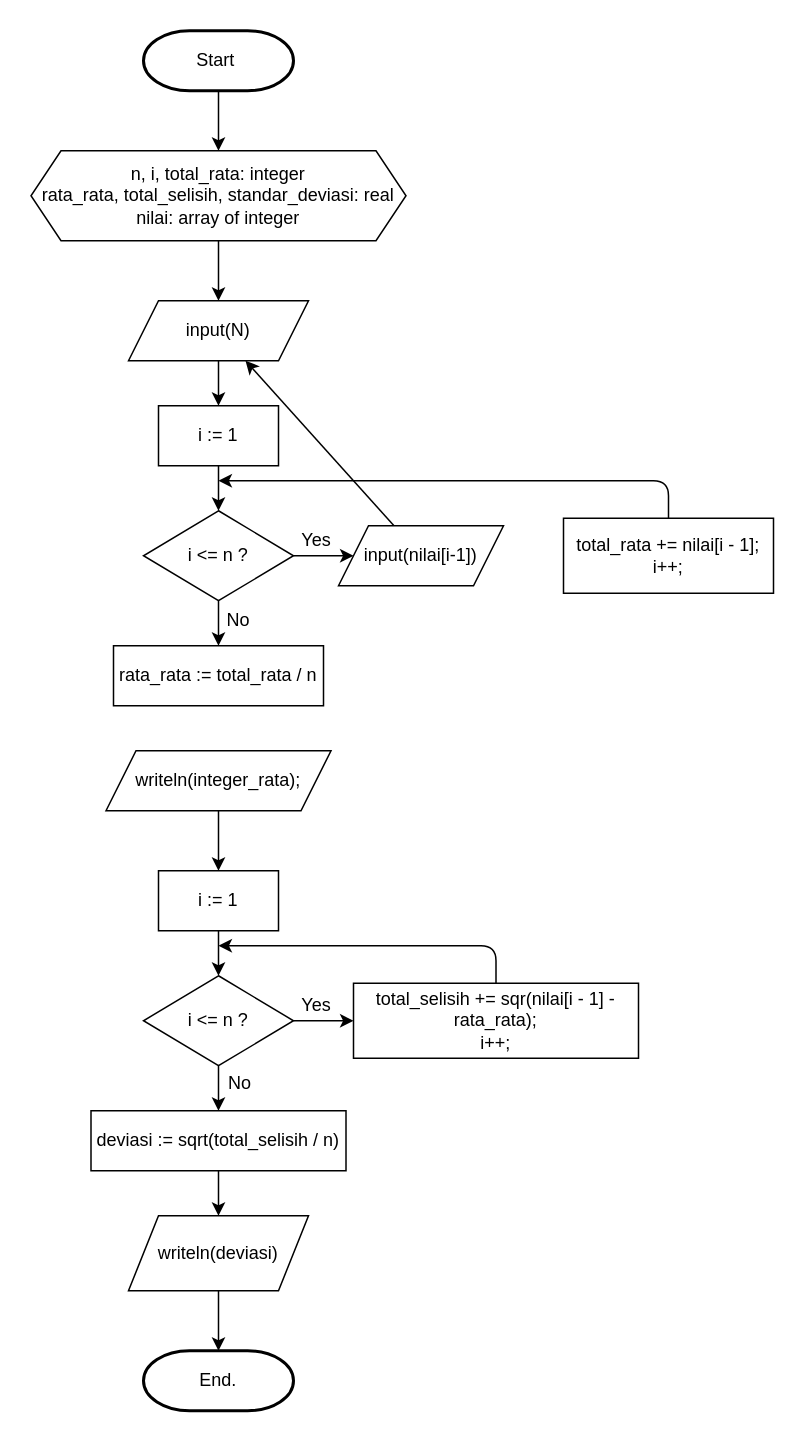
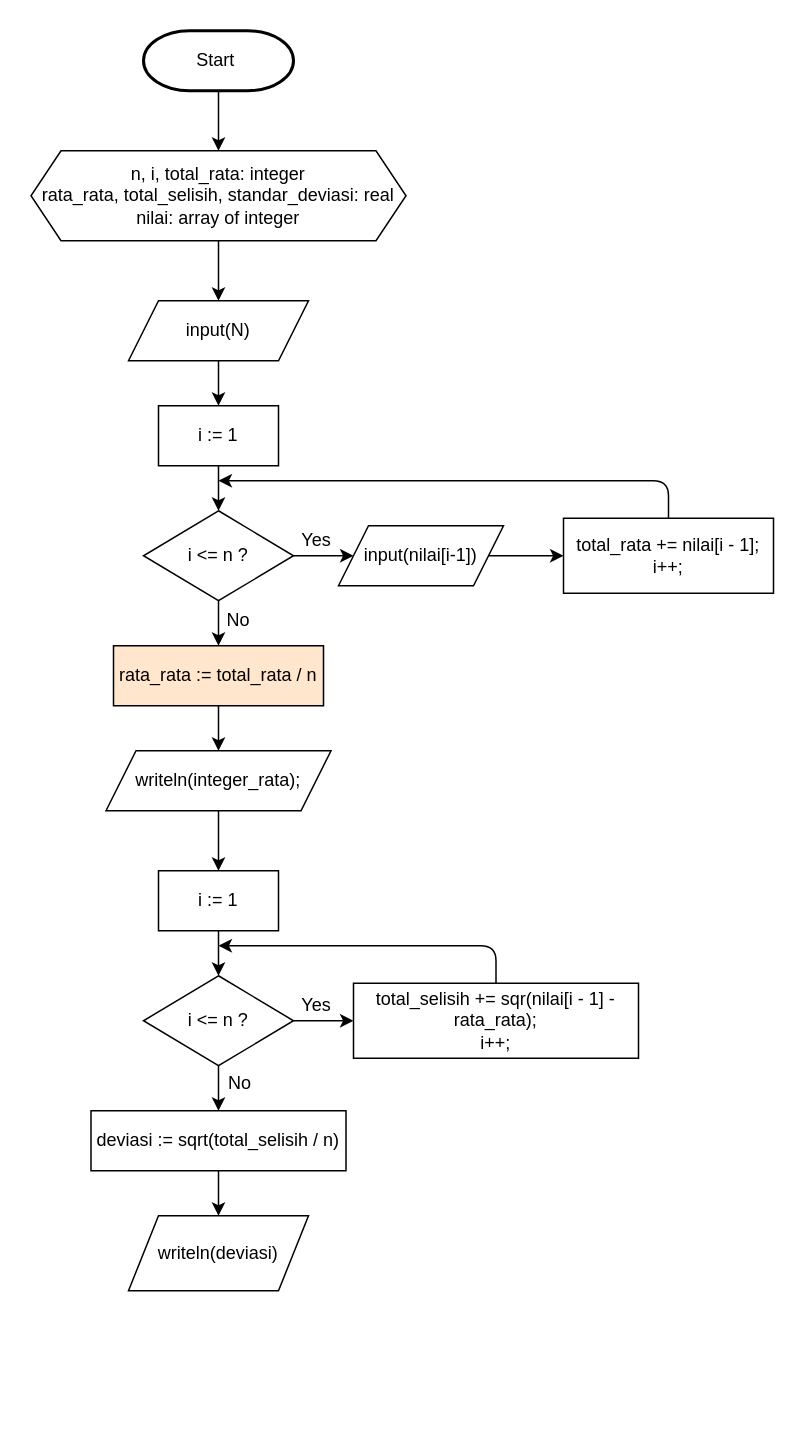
(323, 447) -> (520, 556)
(218, 676) -> (218, 676)
none -> (218, 723)
(218, 1316) -> none
(218, 1381) -> none
